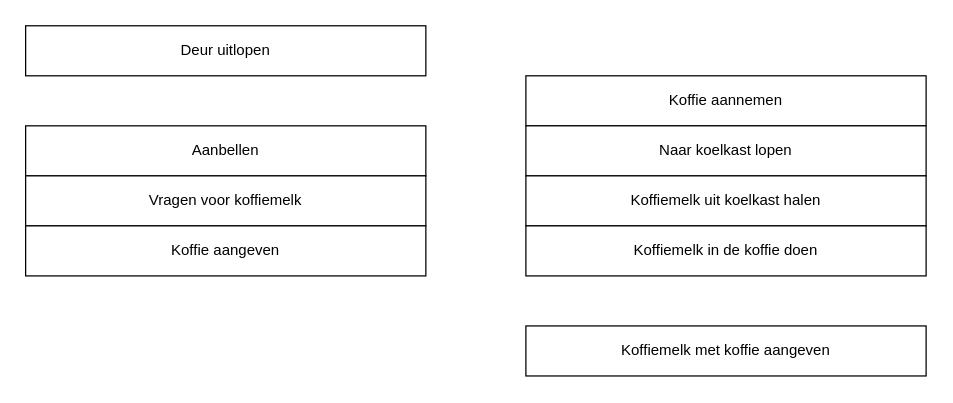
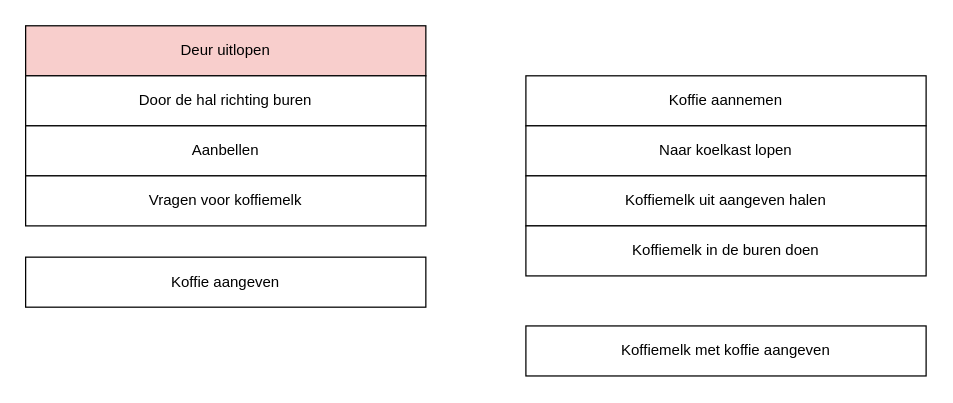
(226, 51) -> (226, 51)
none -> (226, 101)
(726, 201) -> (726, 201)
(226, 251) -> (226, 282)
(726, 251) -> (726, 251)
